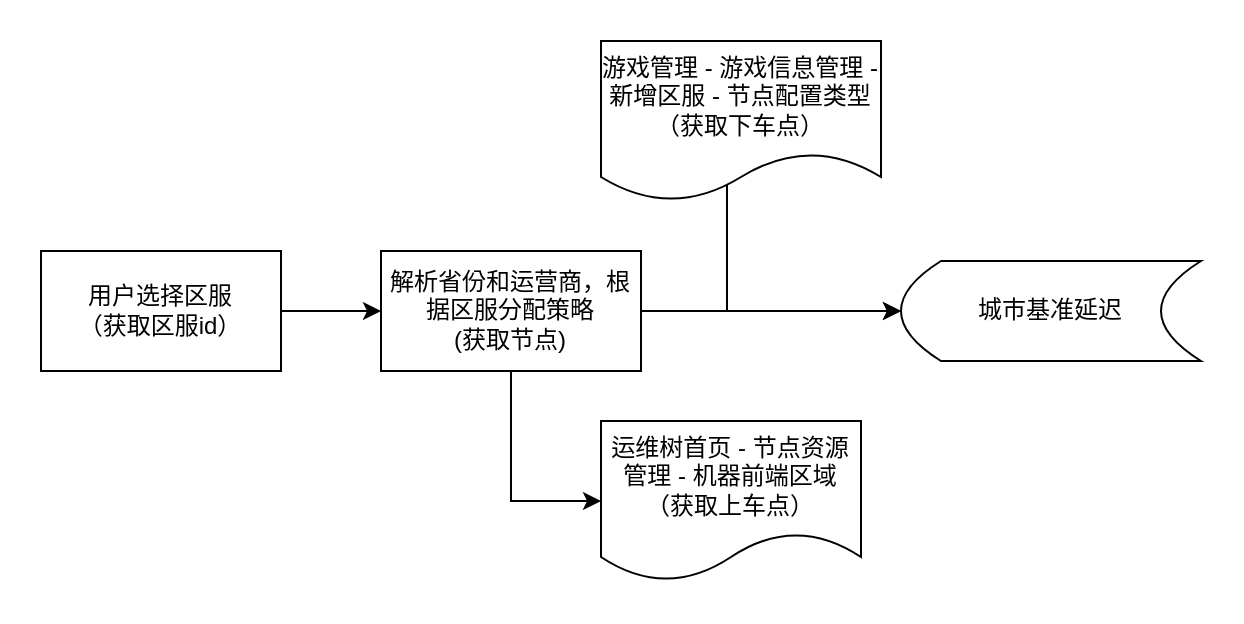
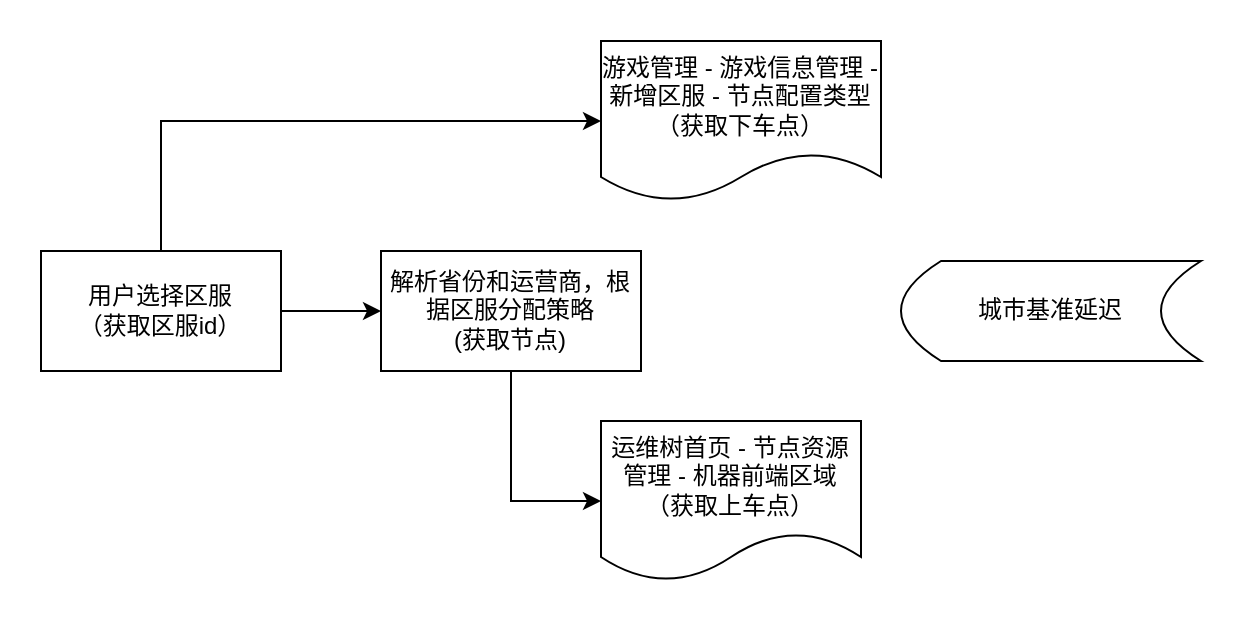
none -> (309, 121)
(727, 246) -> none
(682, 311) -> none
